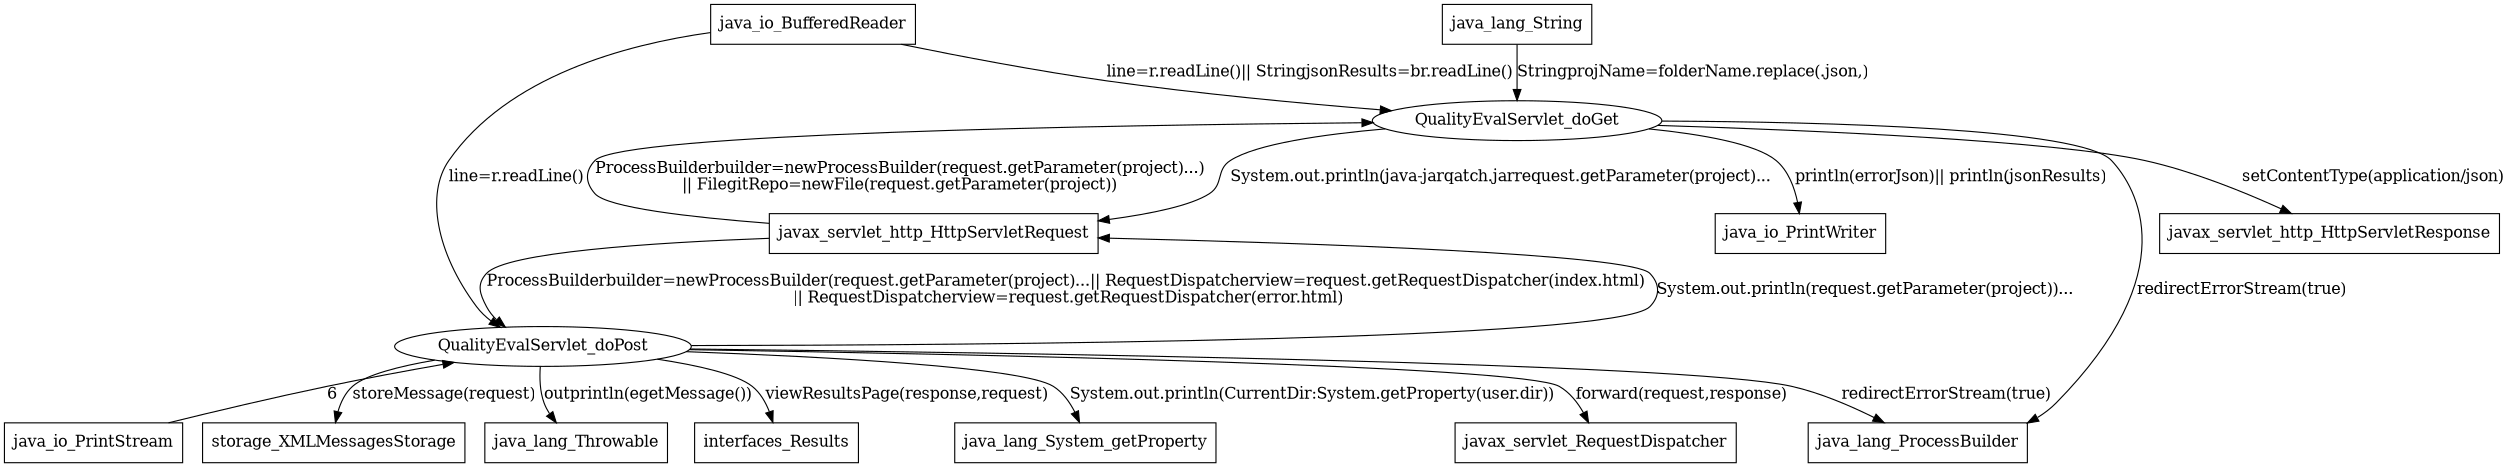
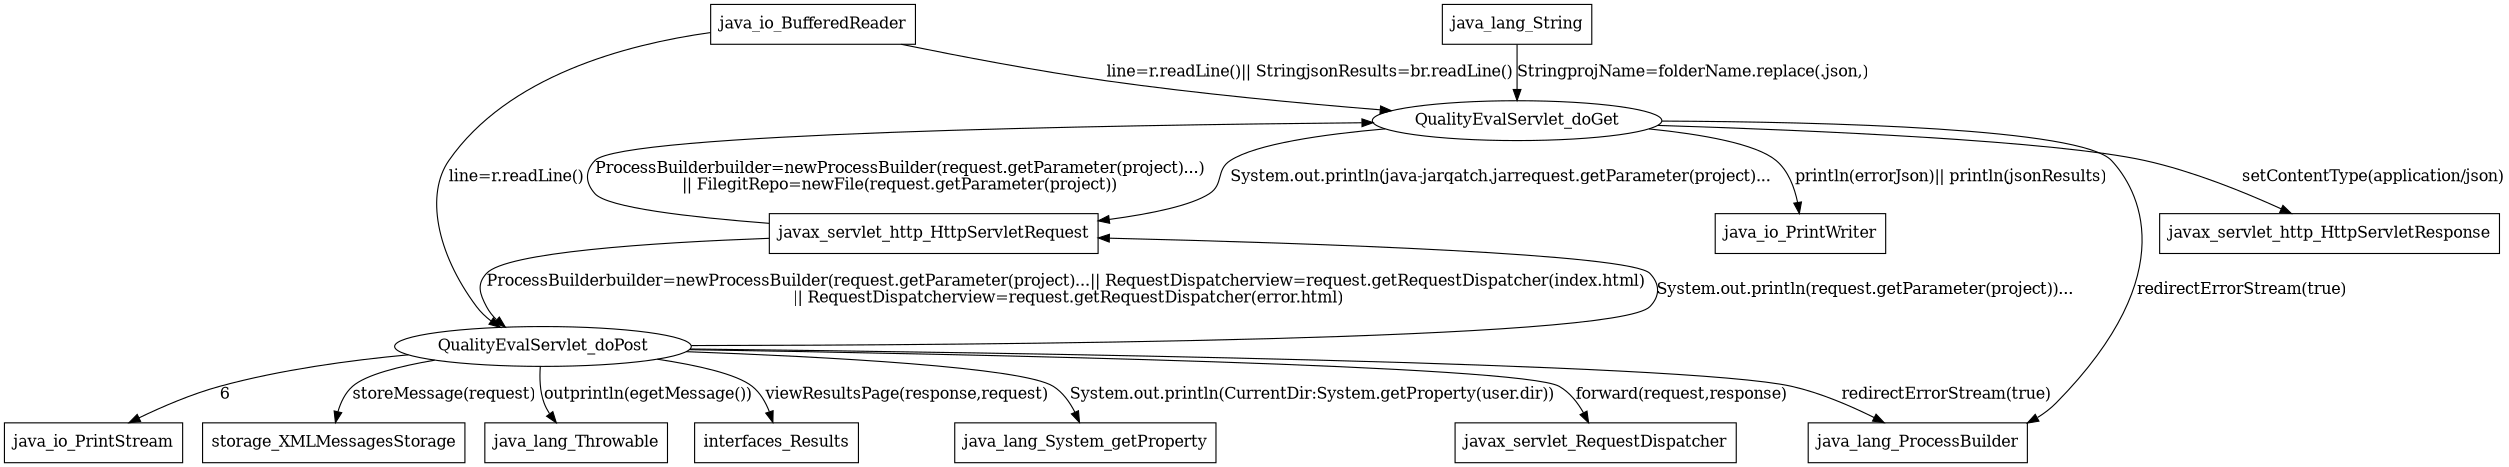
(305, 391) -> (271, 374)
